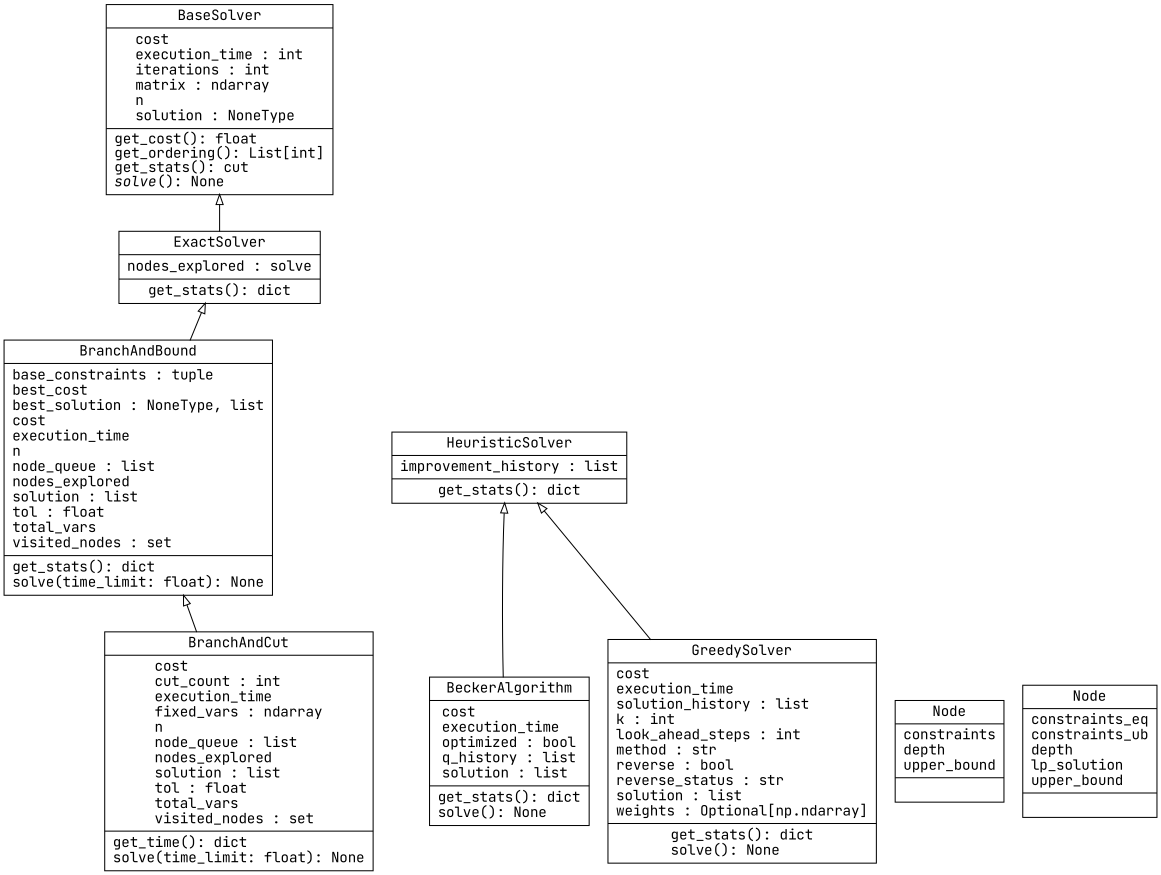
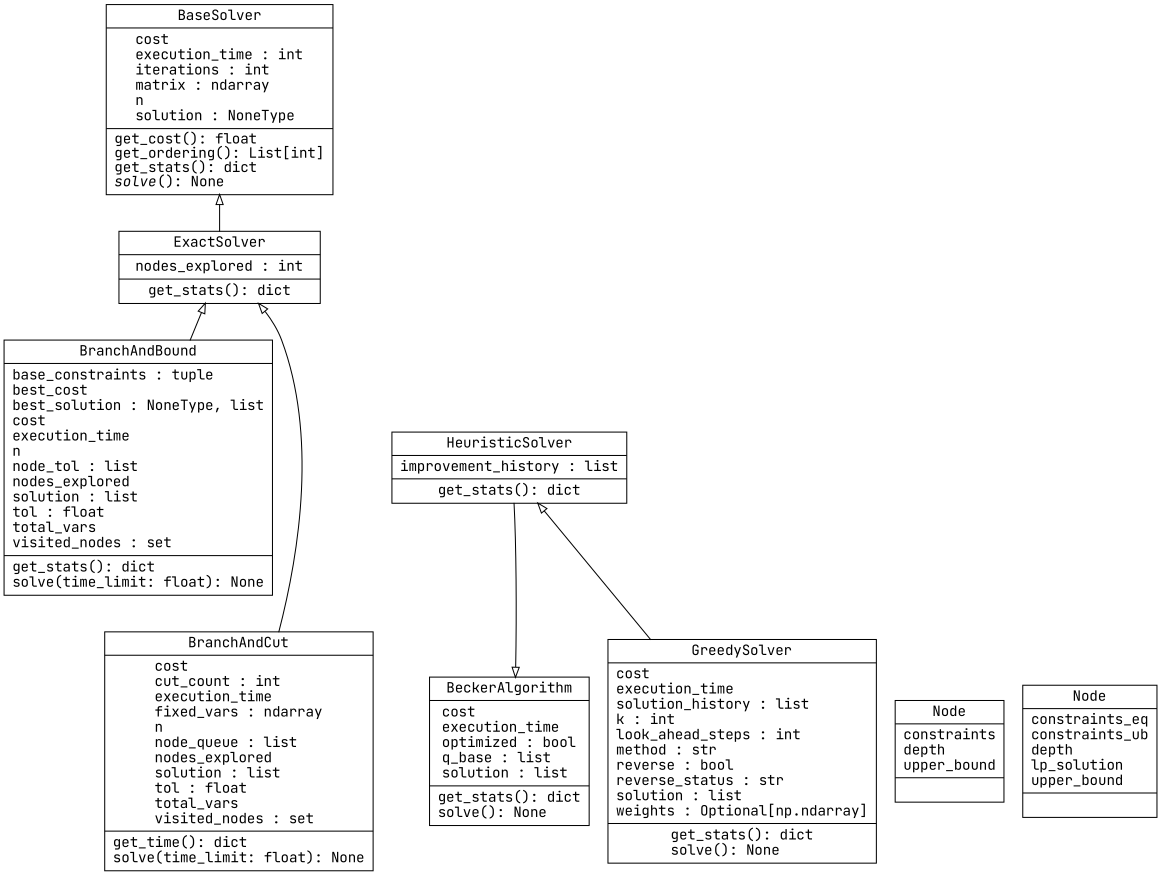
(182, 168) -> (186, 168)
(220, 266) -> (220, 266)
(84, 467) -> (75, 467)
(503, 595) -> (516, 585)
(192, 619) -> (302, 469)
(509, 758) -> (497, 758)
